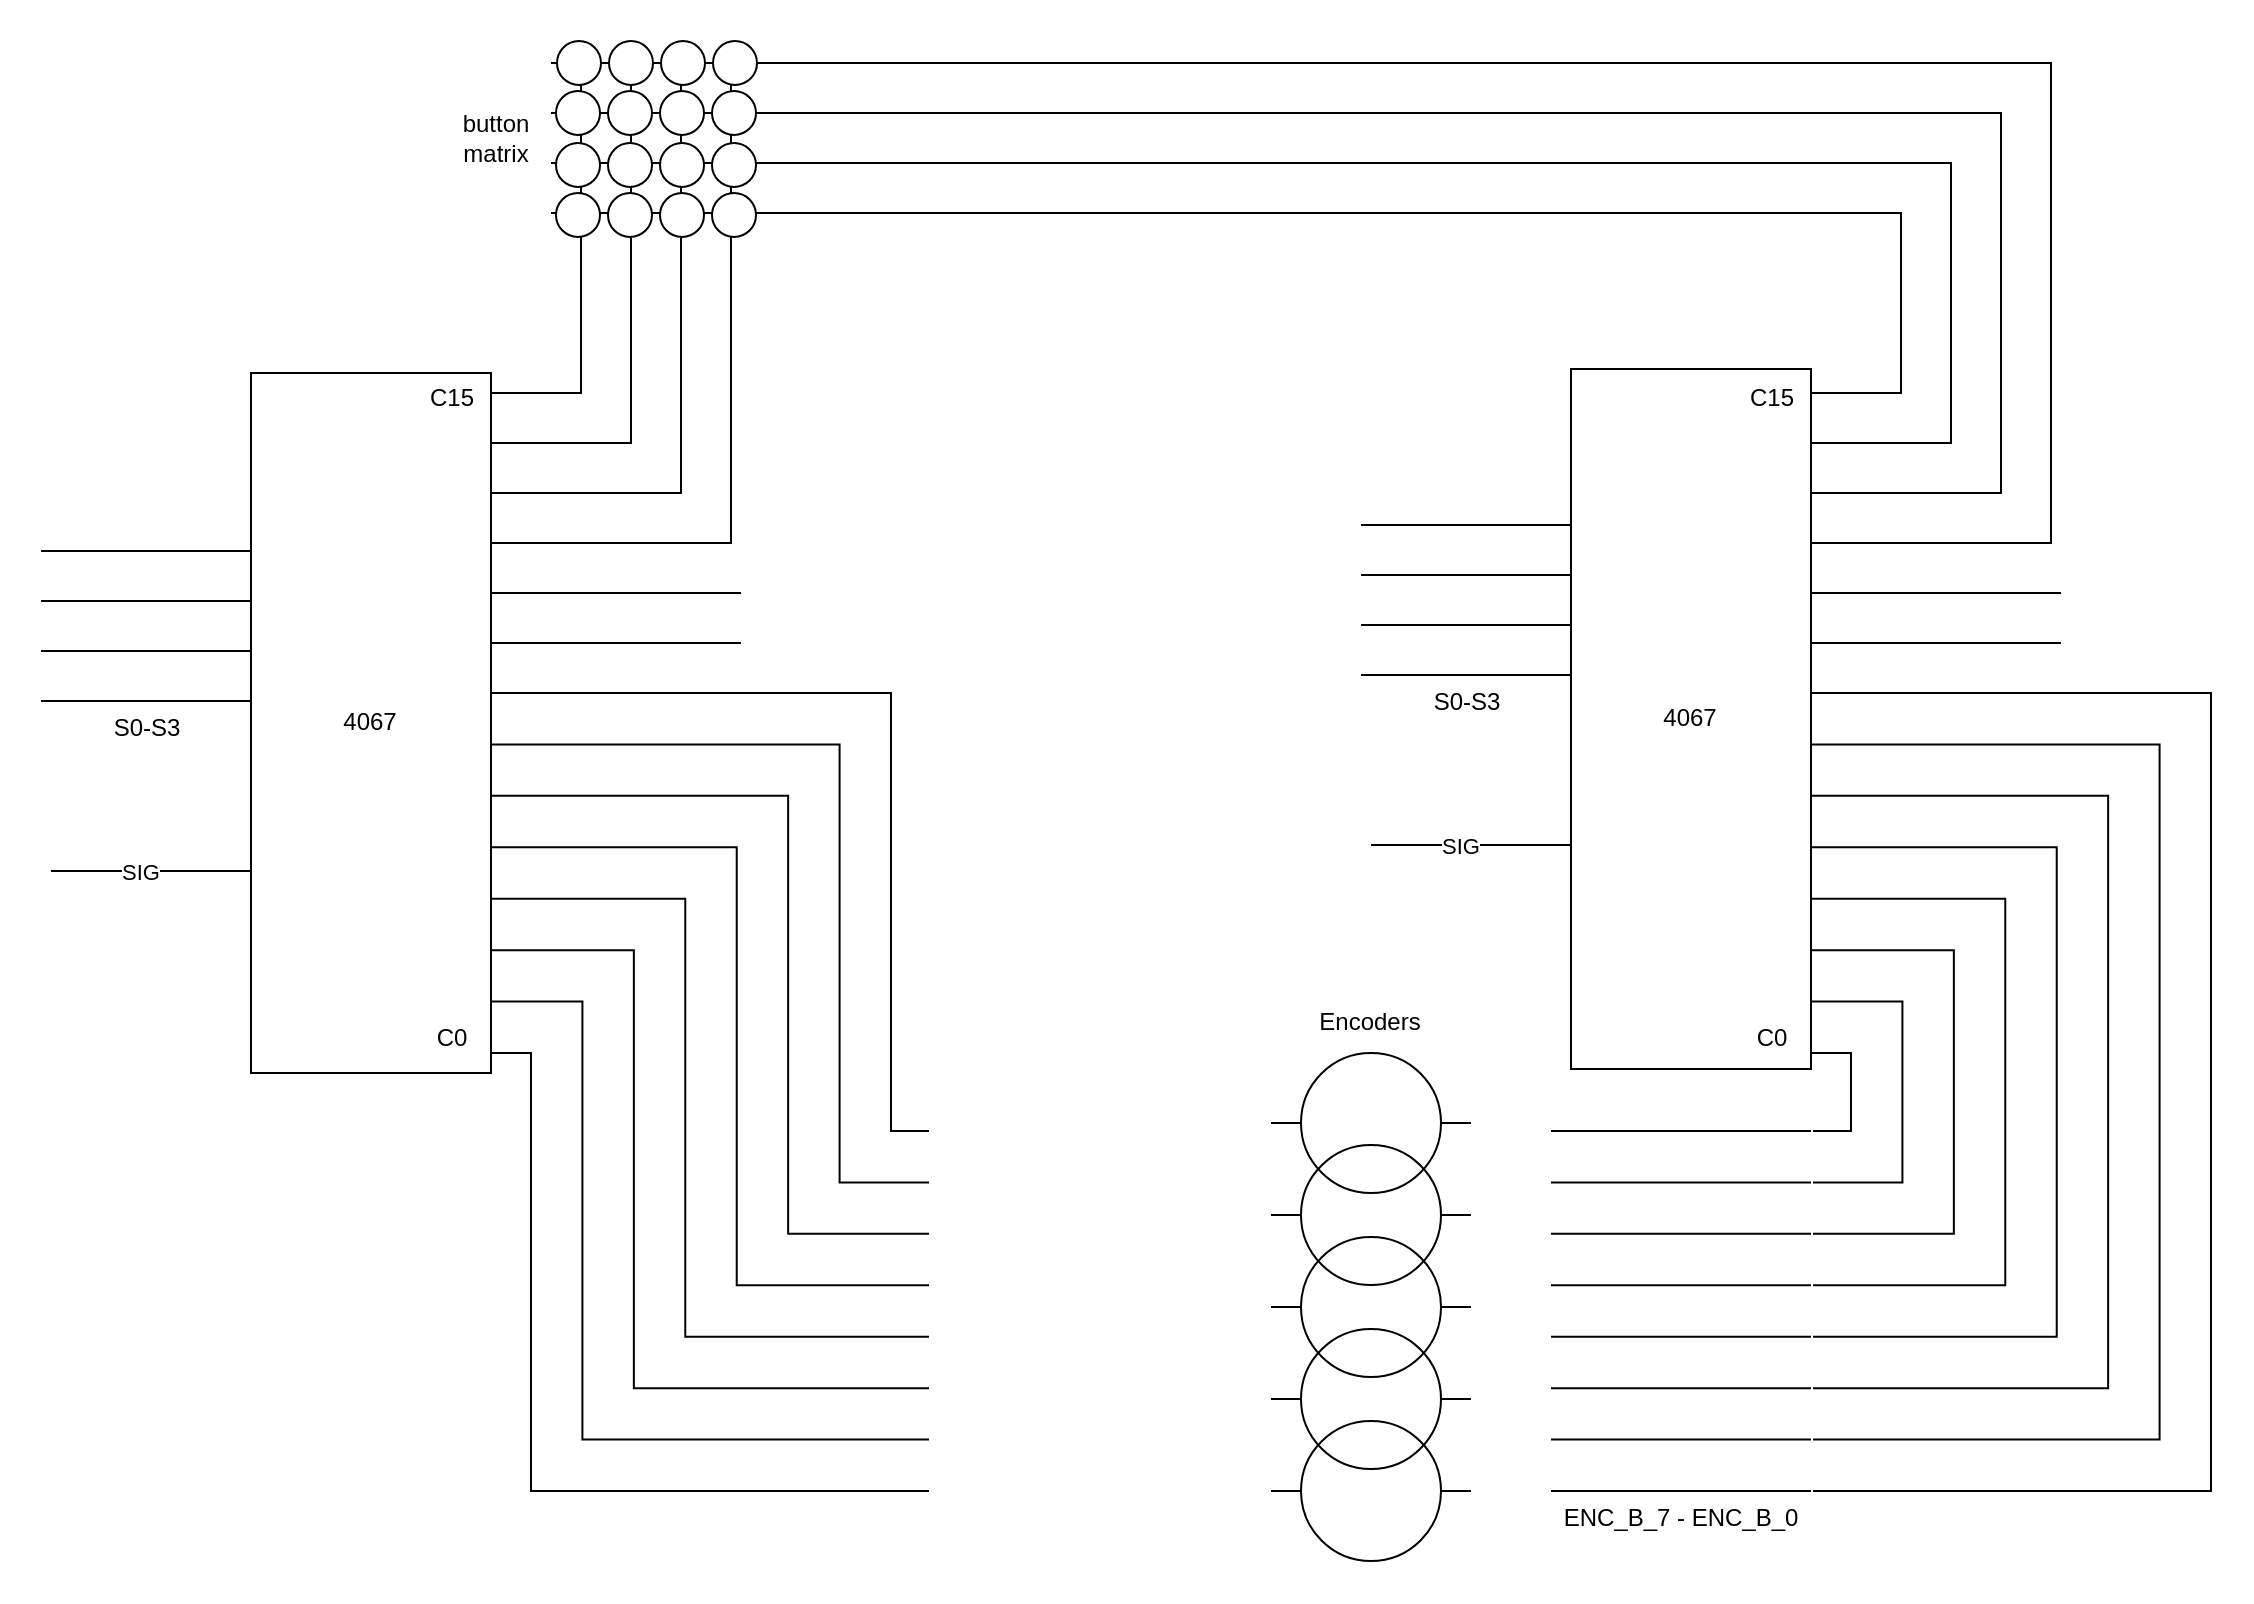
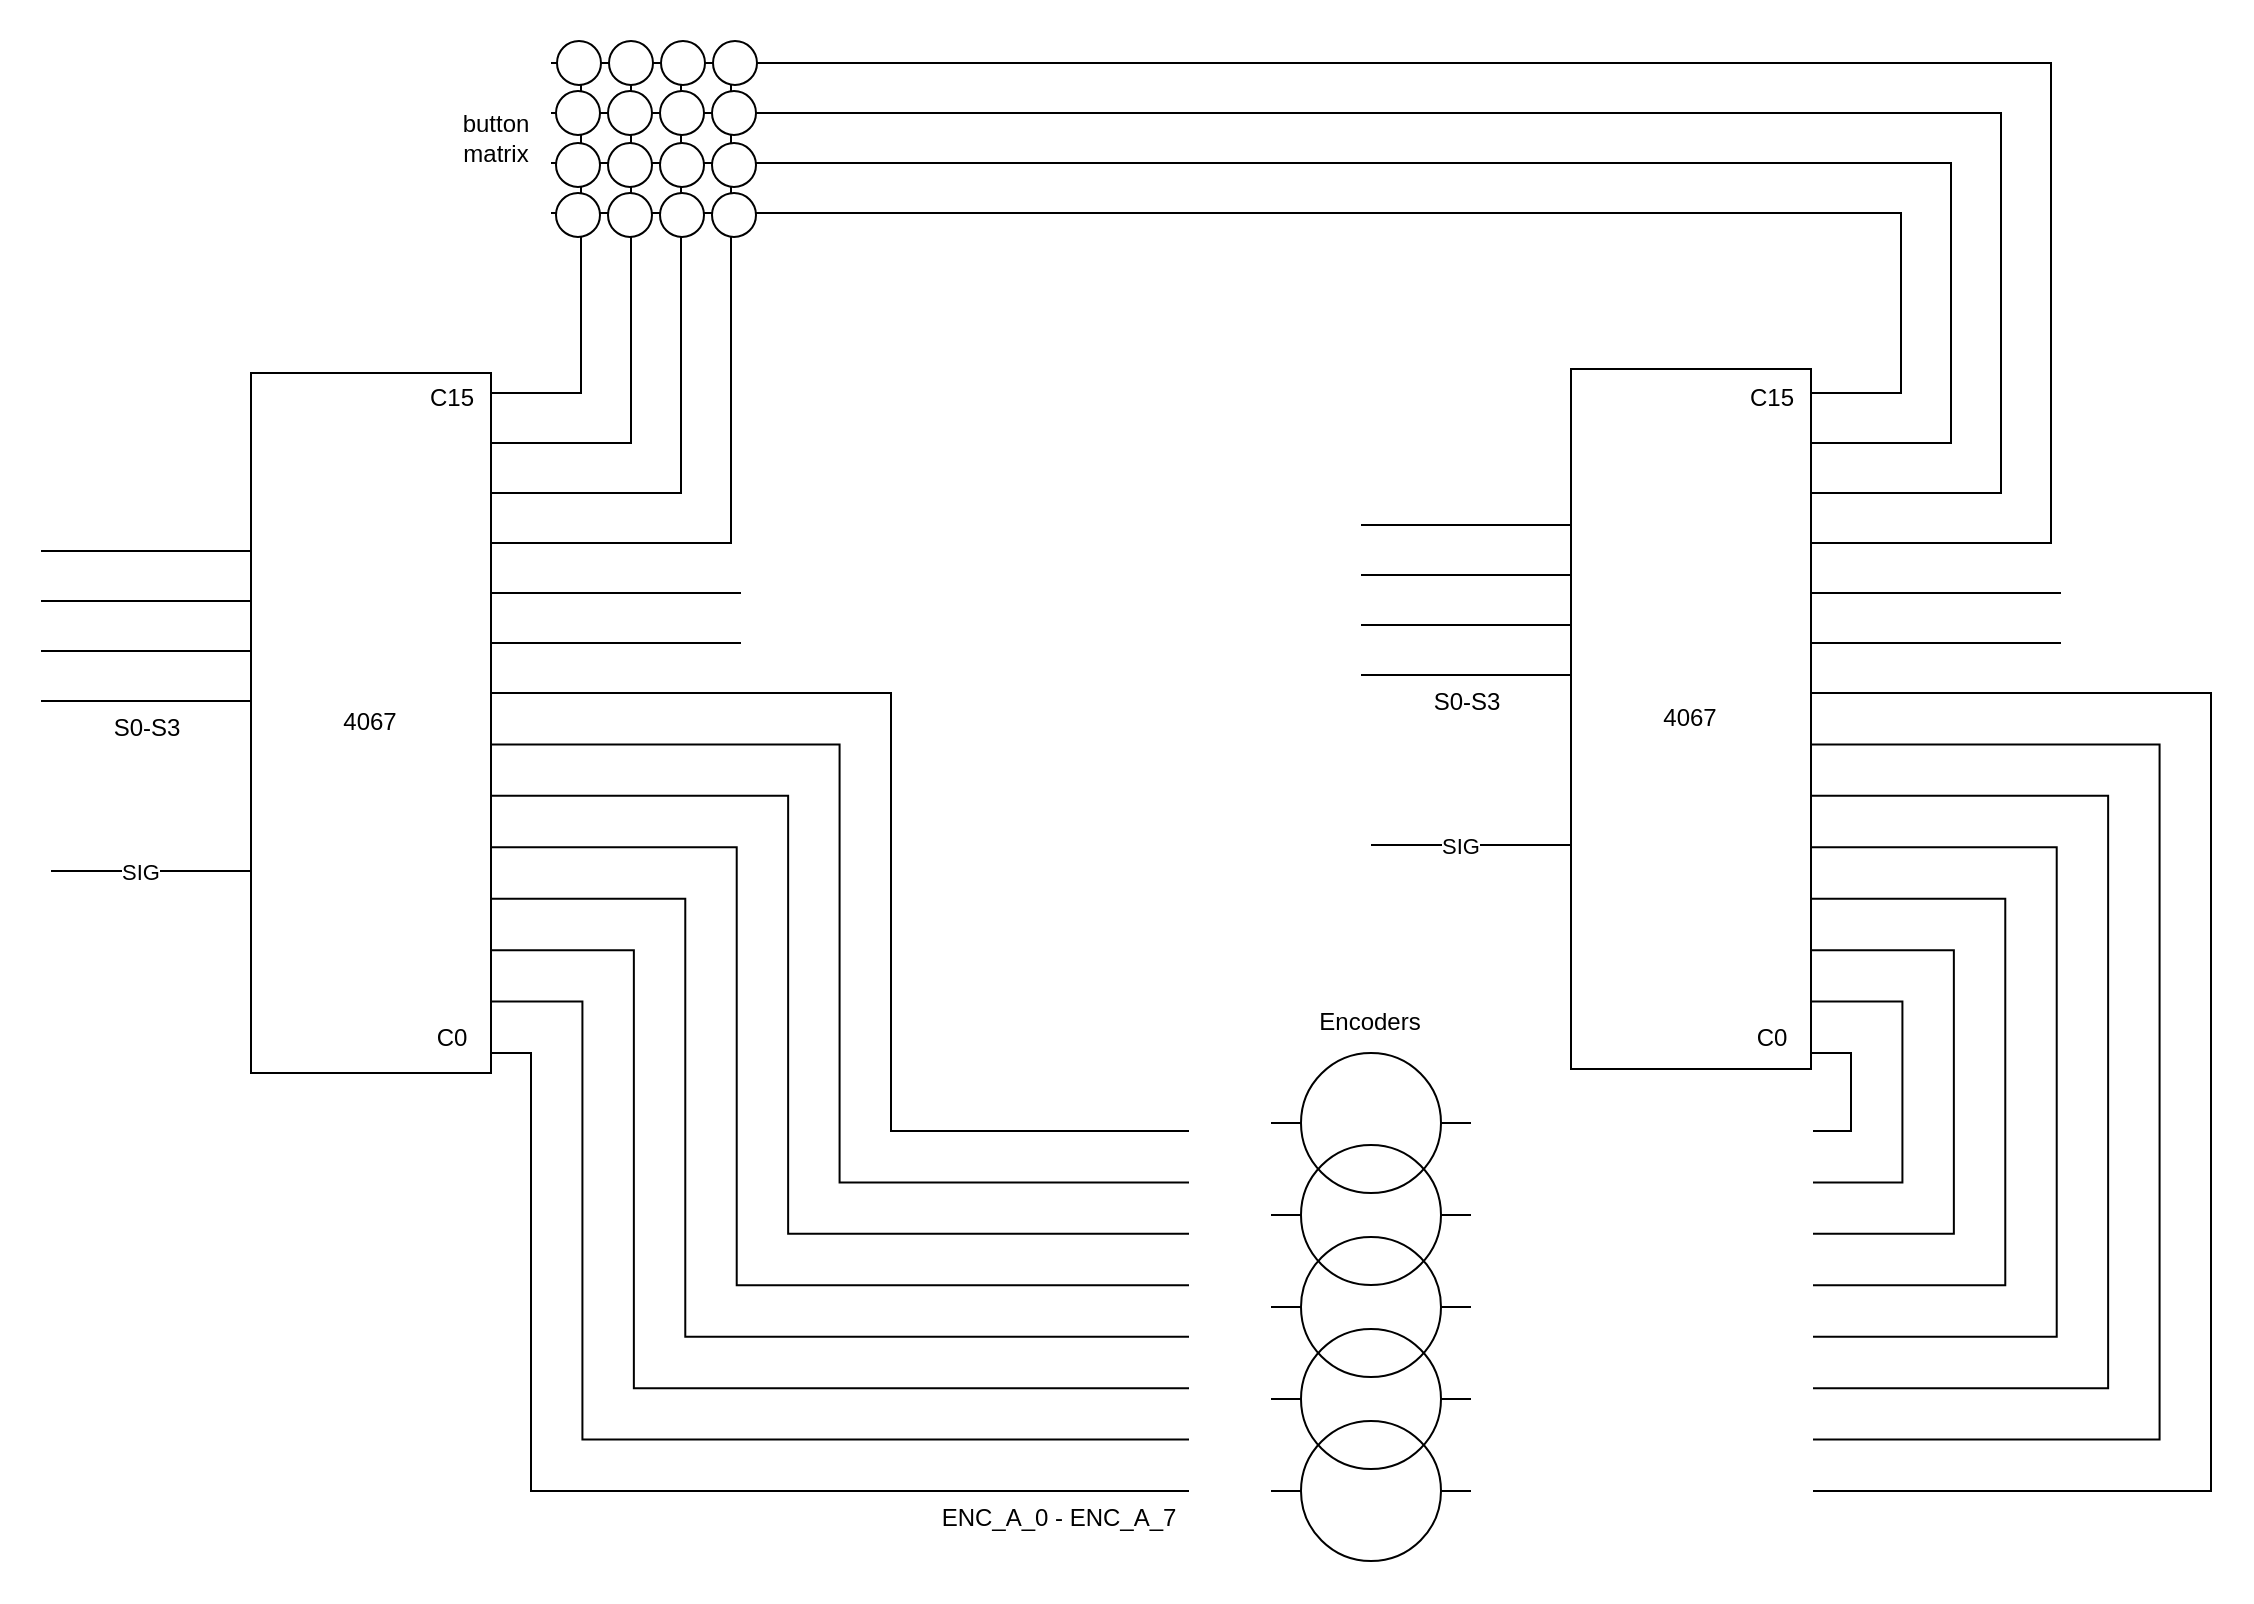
none -> (1059, 1311)
(1681, 1311) -> none
